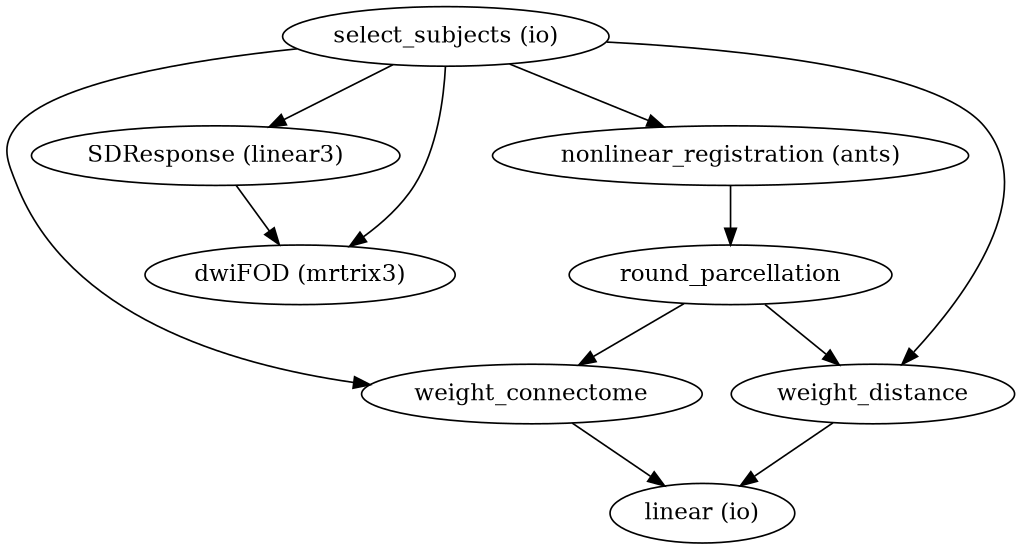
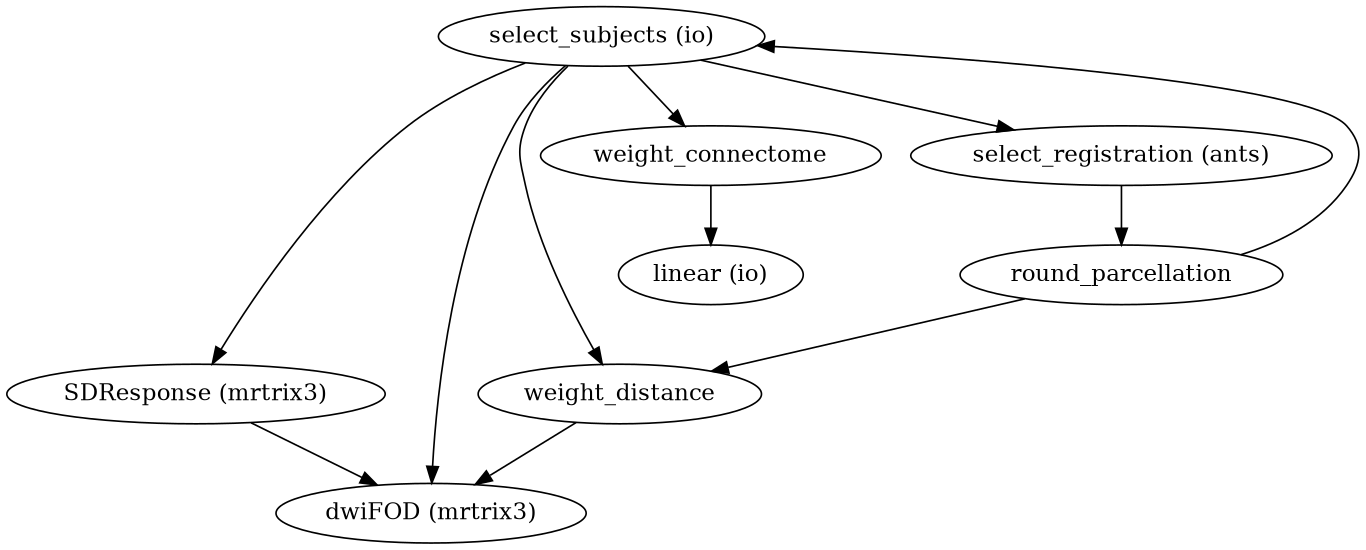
(216, 156) -> (196, 394)
(731, 156) -> (1121, 156)
(639, 330) -> (1160, 80)
(794, 449) -> (533, 449)
